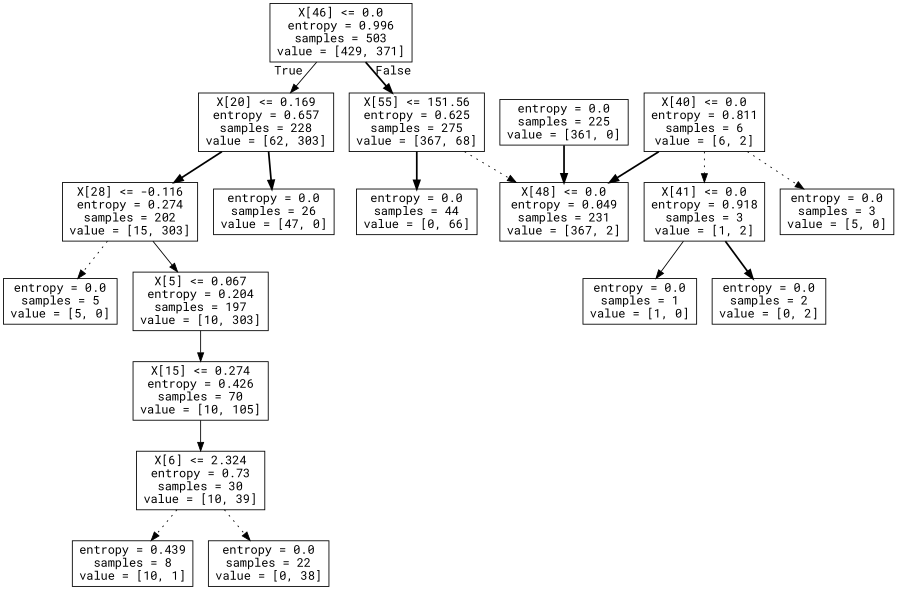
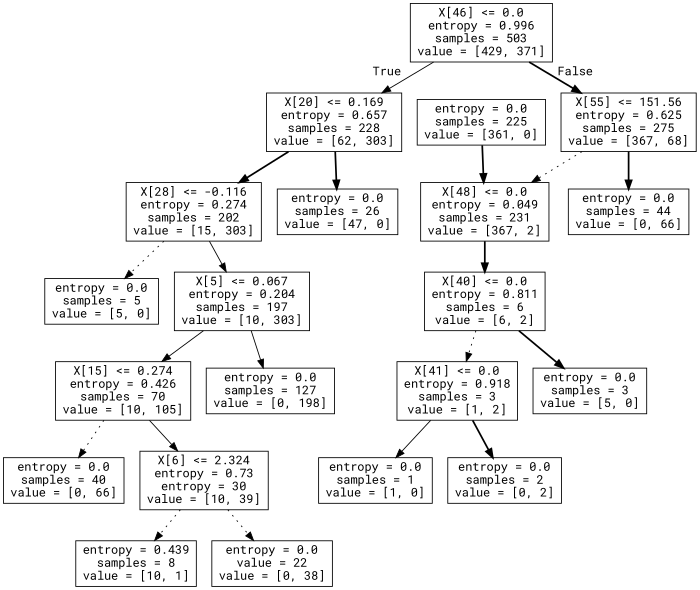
(638, 165) -> (485, 252)
(772, 168) -> (538, 347)
none -> (270, 391)
none -> (64, 480)
(201, 480) -> (204, 480)
(269, 564) -> (272, 564)
